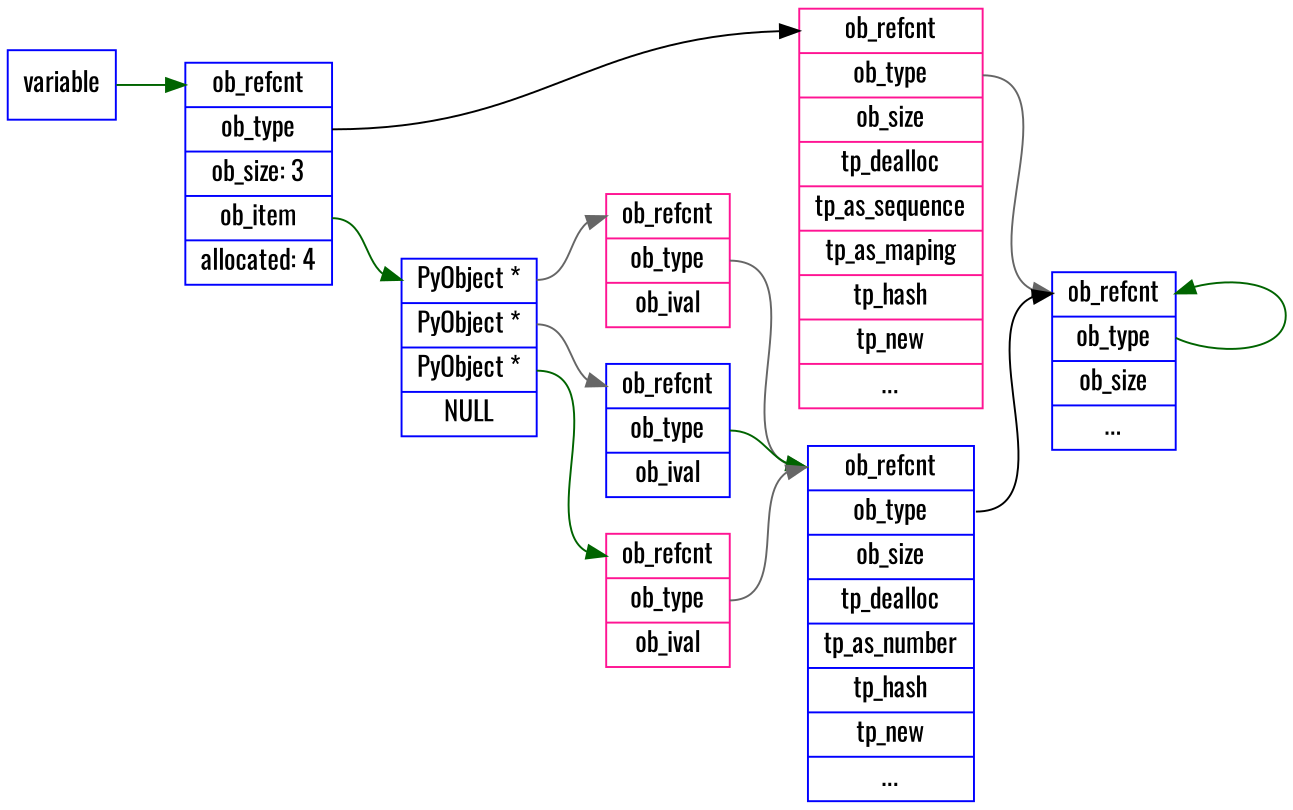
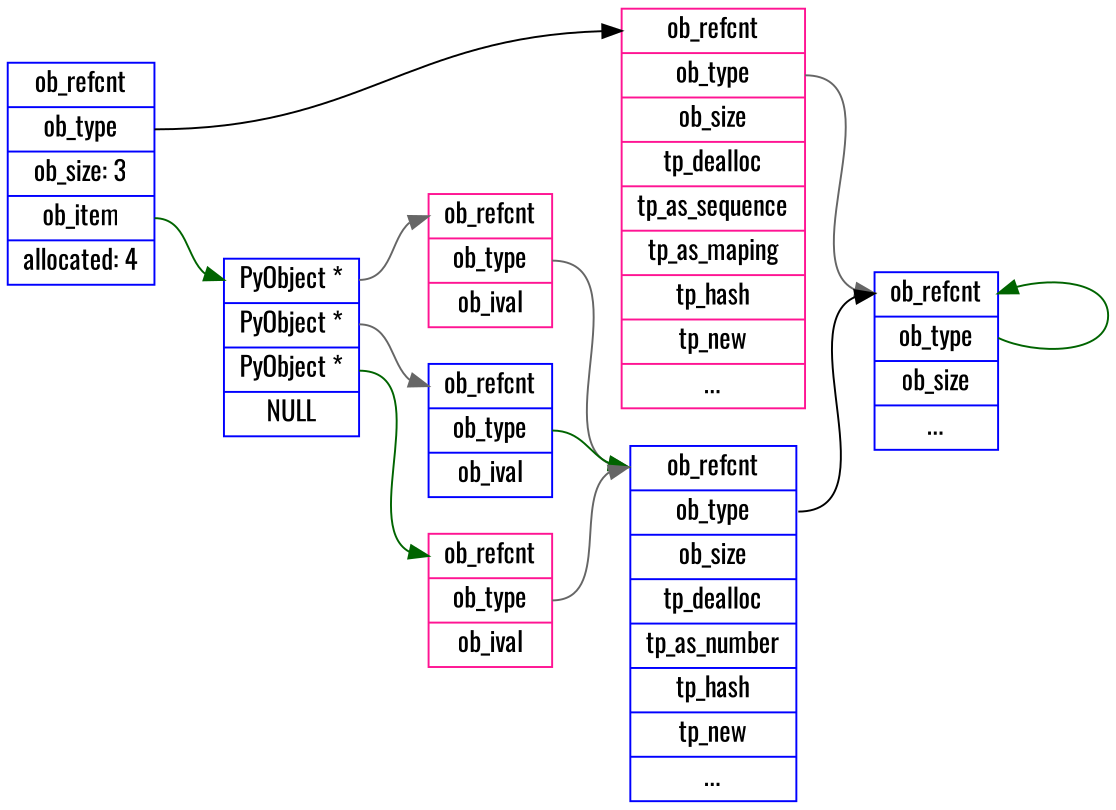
(62, 85) -> none
